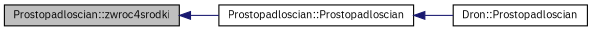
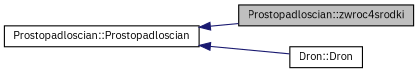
(205, 15) -> (224, 25)
(520, 15) -> (326, 57)
